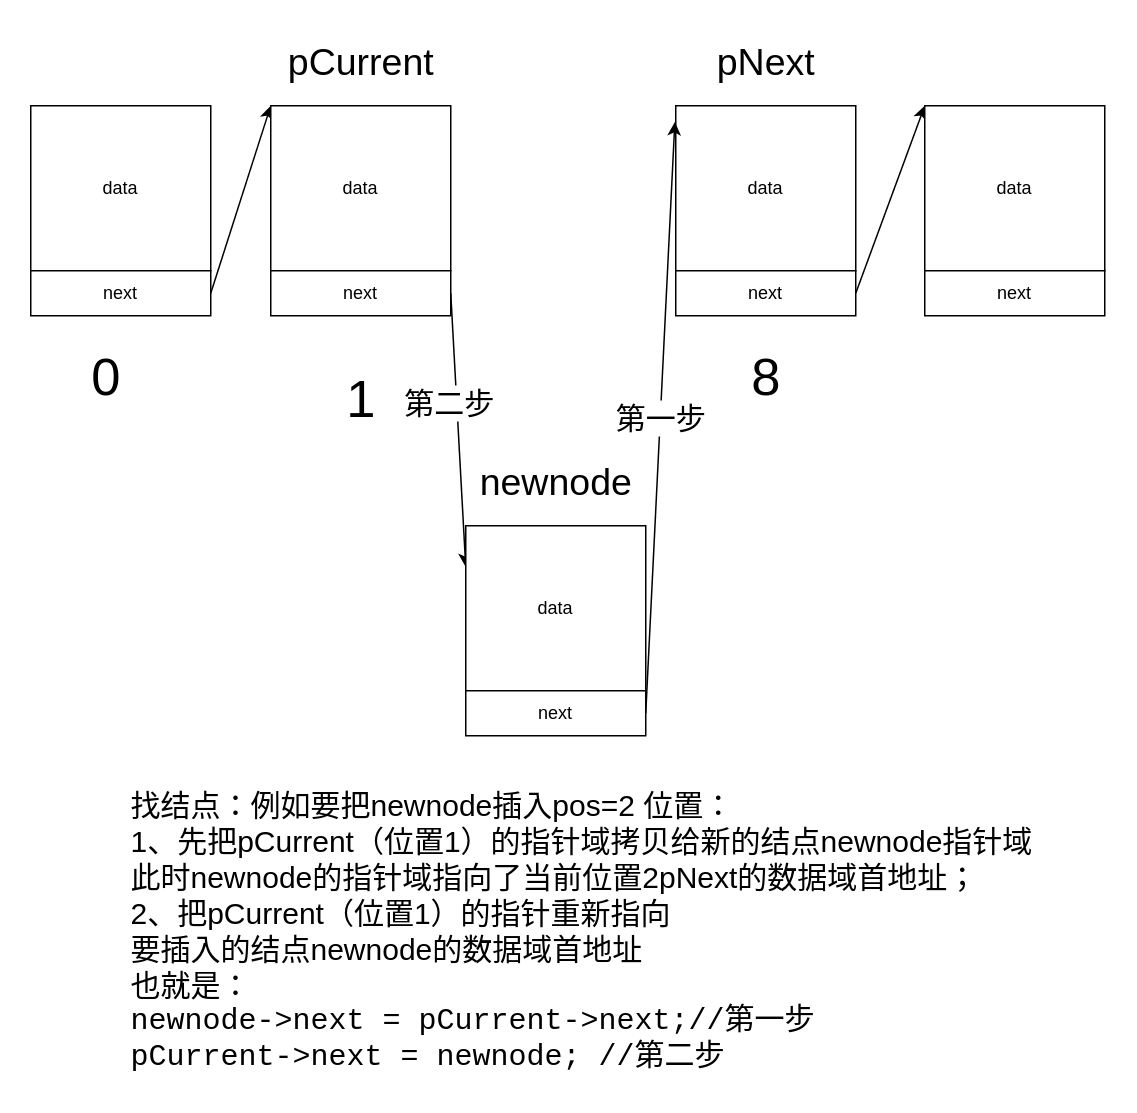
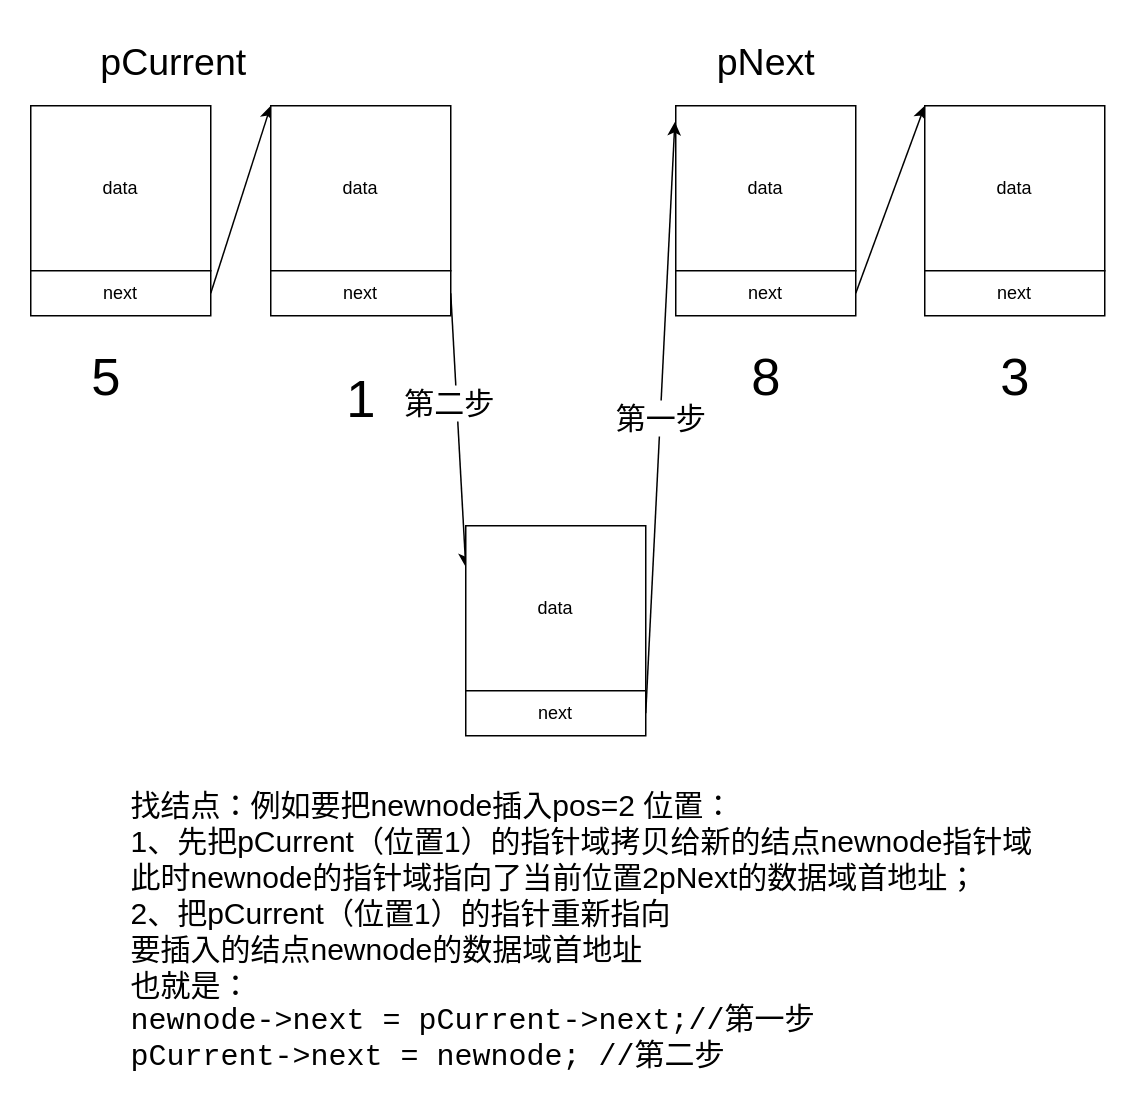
(361, 61) -> (173, 61)
(107, 376) -> (107, 376)
none -> (1015, 376)
(556, 481) -> none
